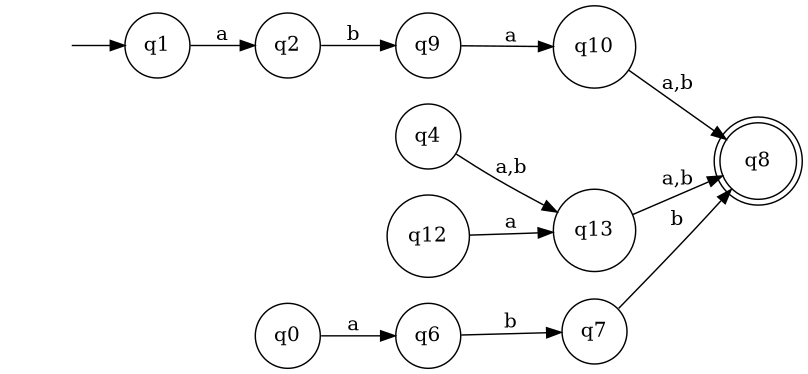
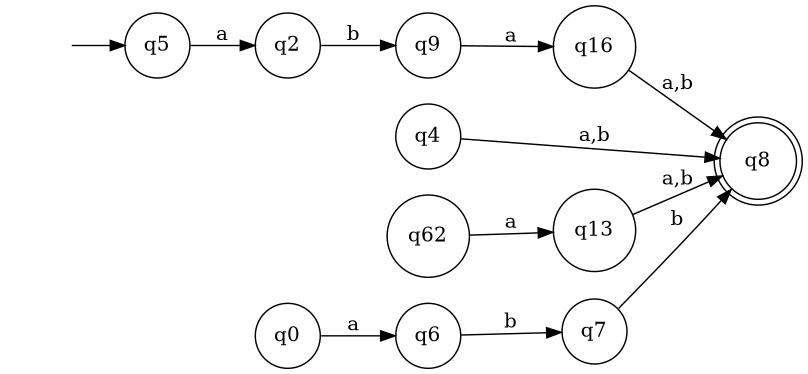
(157, 46) -> (157, 46)
(595, 47) -> (595, 47)
(499, 181) -> (583, 148)
(428, 236) -> (428, 236)
